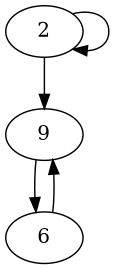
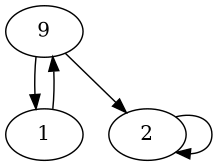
(44, 76) -> (91, 78)
(44, 238) -> (44, 135)
